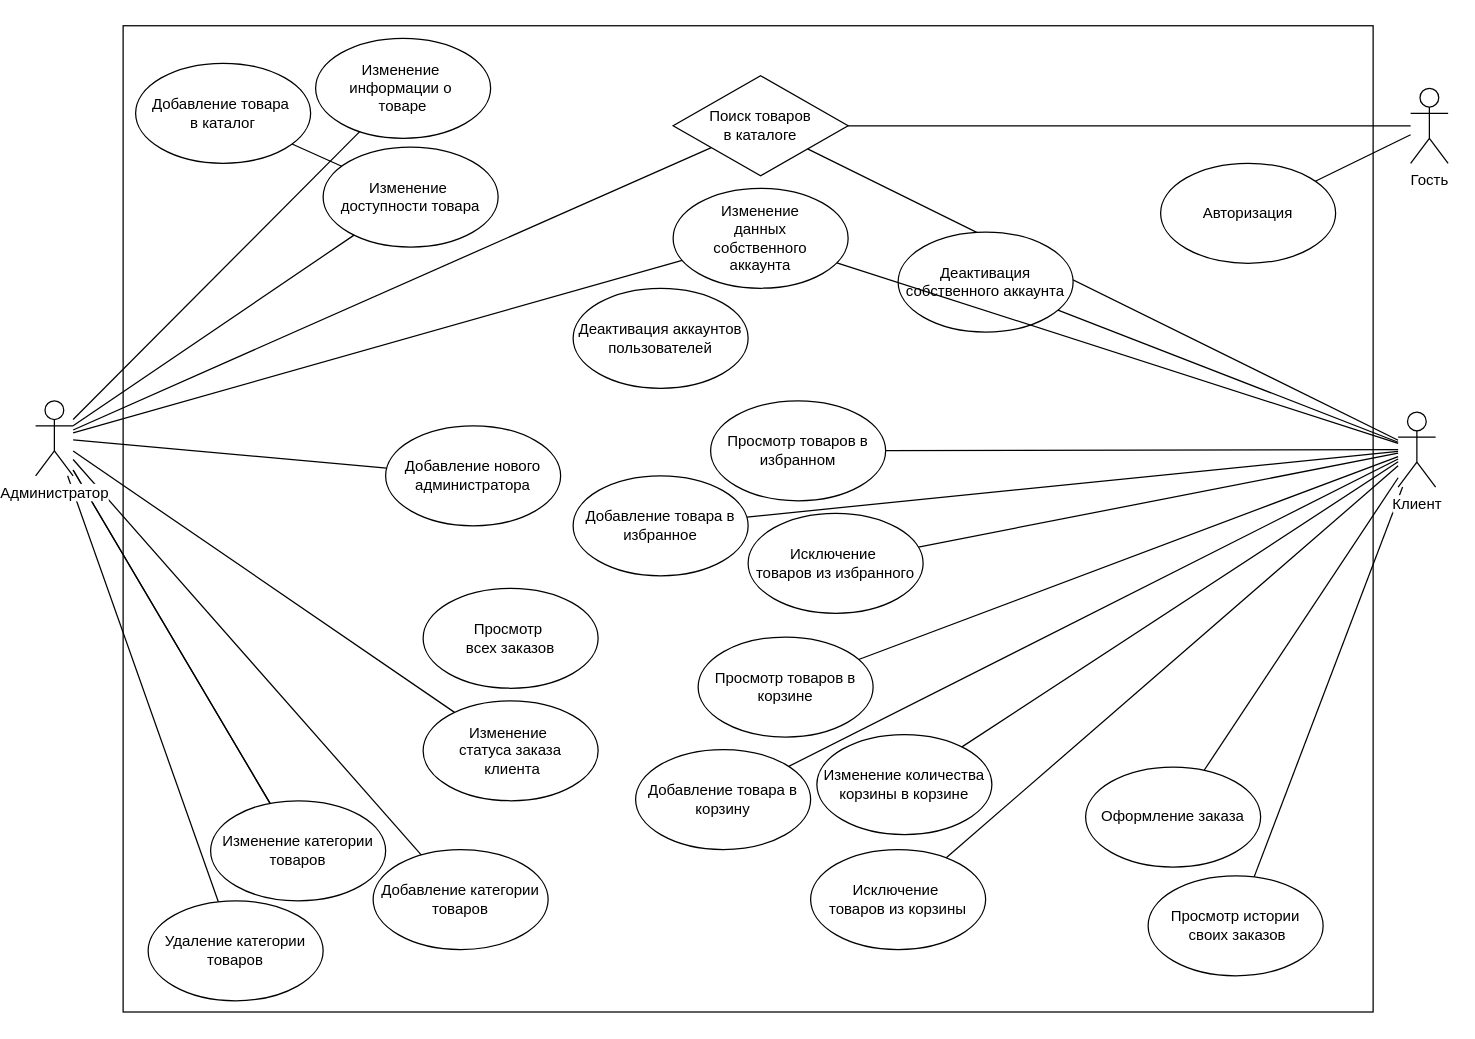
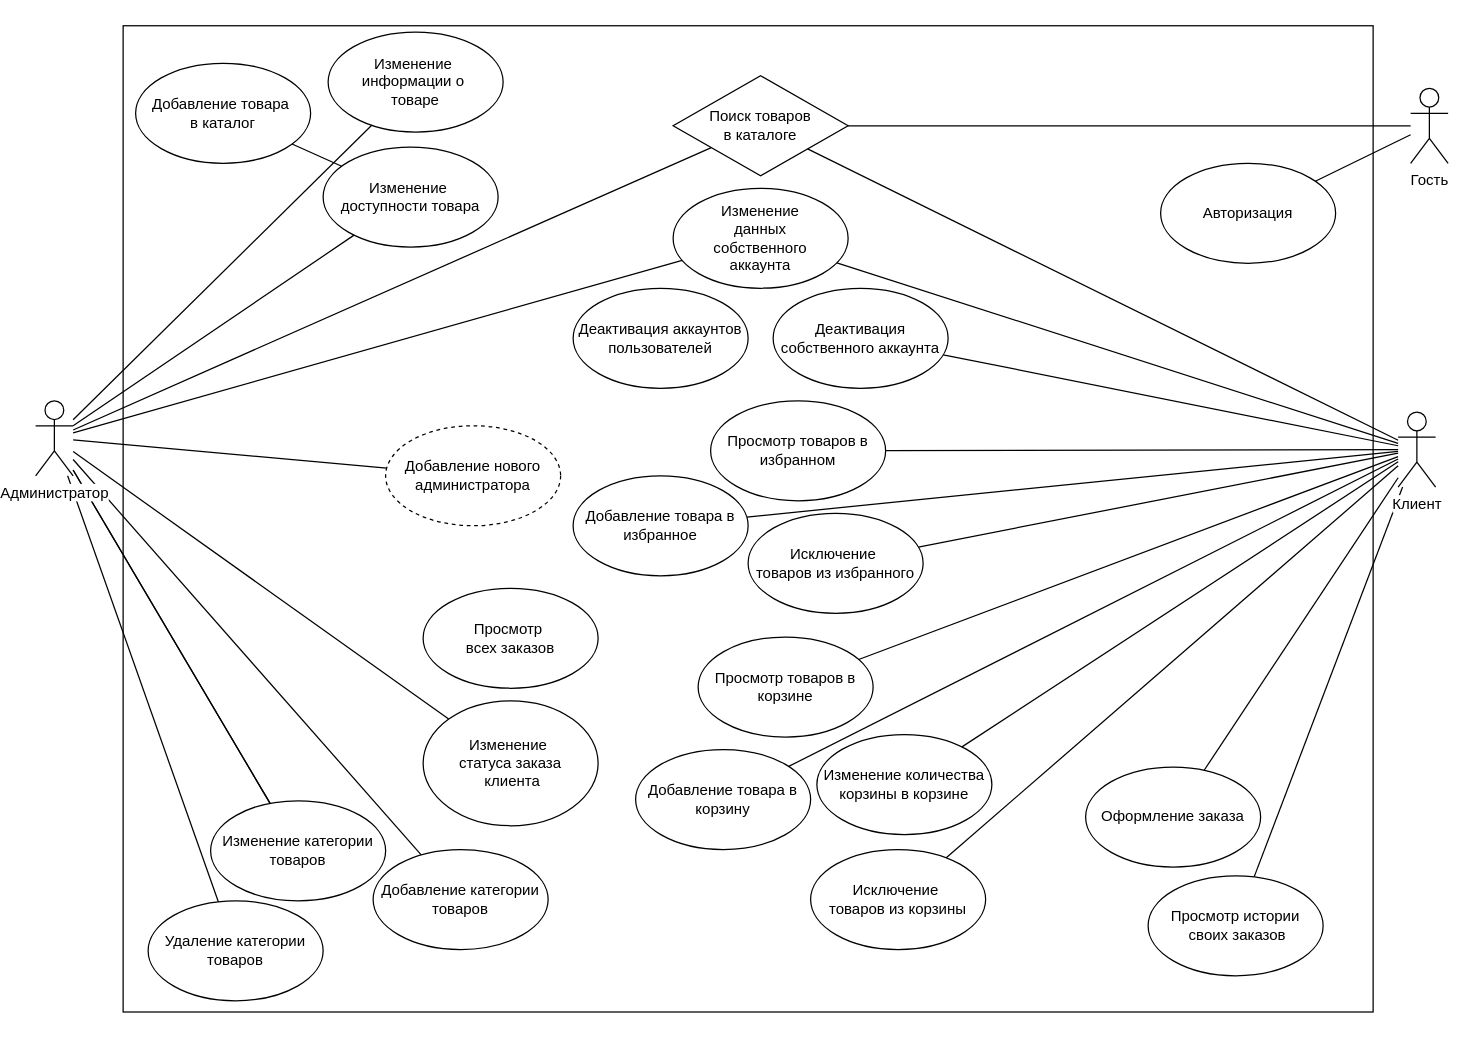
(403, 88) -> (416, 82)
(986, 282) -> (861, 338)
(473, 476) -> (473, 476)
(511, 751) -> (511, 763)
